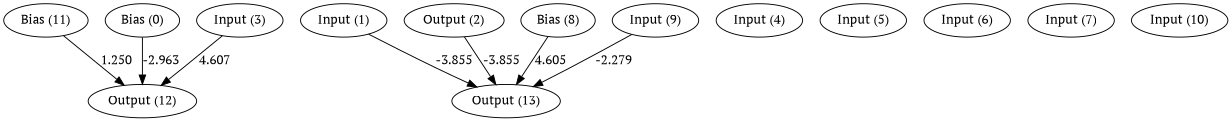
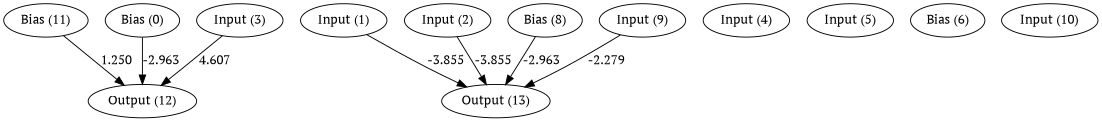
(454, 20) -> (448, 20)
(967, 20) -> (948, 20)
(1071, 20) -> none
(551, 61) -> (541, 61)
